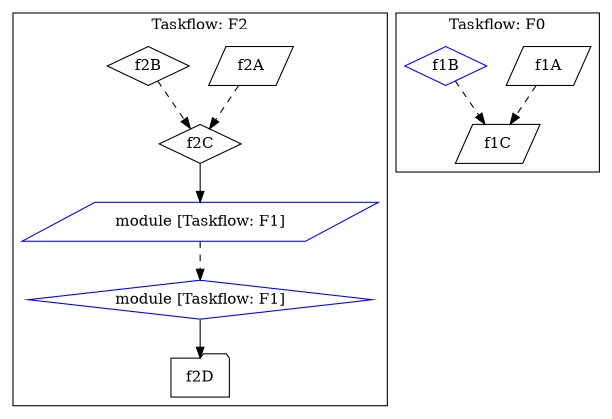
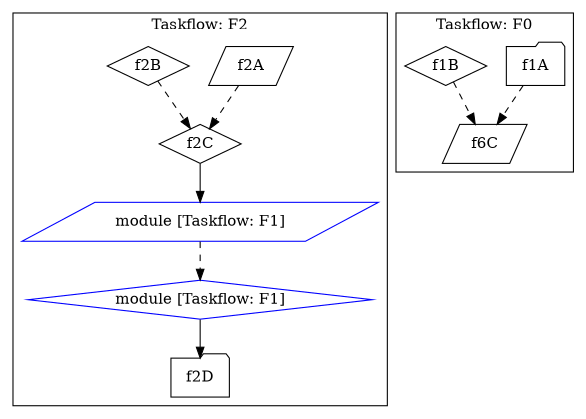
(446, 66) -> (446, 66)
(549, 66) -> (536, 66)
(498, 144) -> (485, 144)
